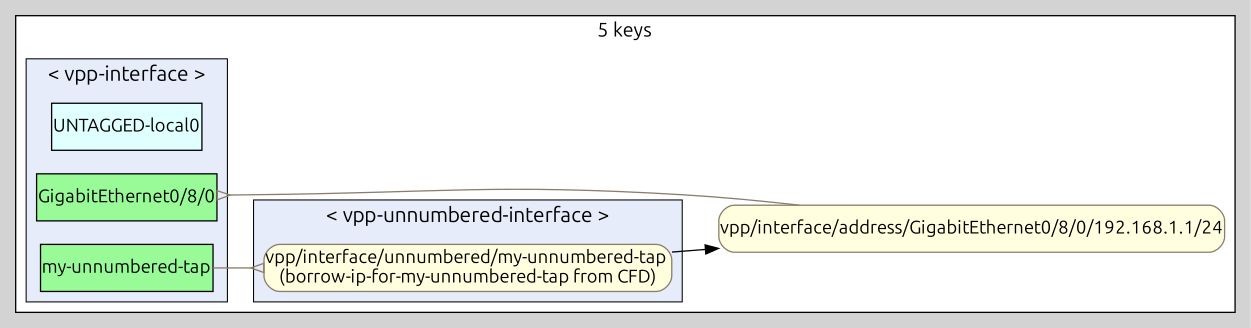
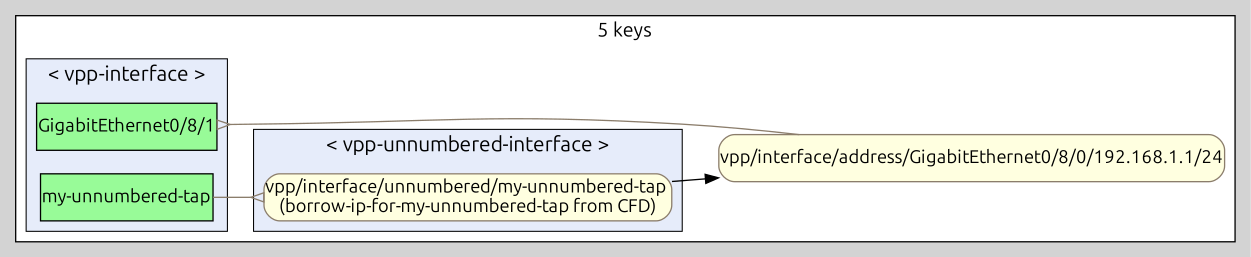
(127, 127) -> none
(127, 197) -> (127, 127)
